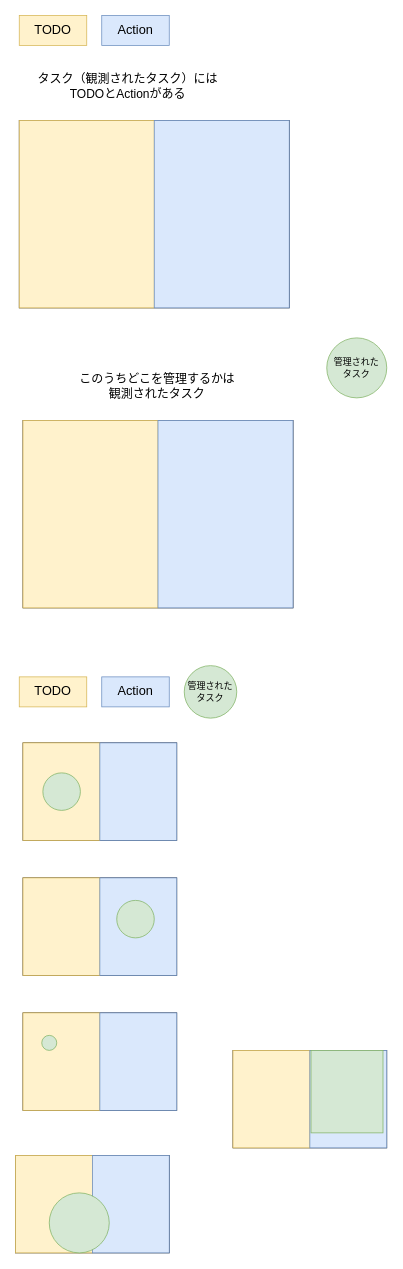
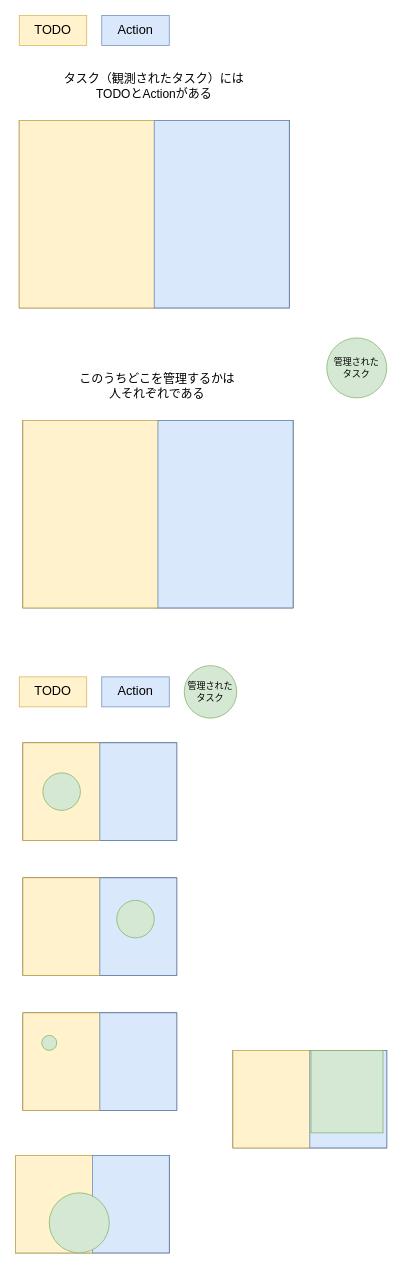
(128, 87) -> (154, 87)
(157, 387) -> (157, 387)
